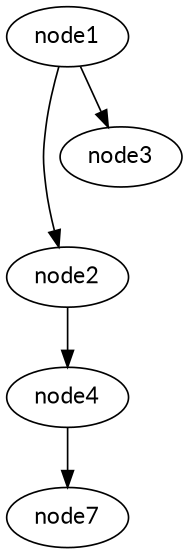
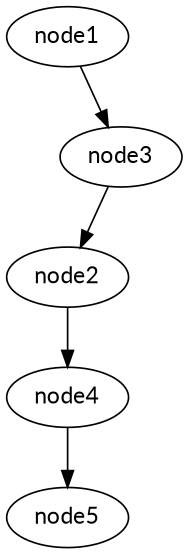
(44, 148) -> (98, 209)
(68, 518) -> (68, 518)
